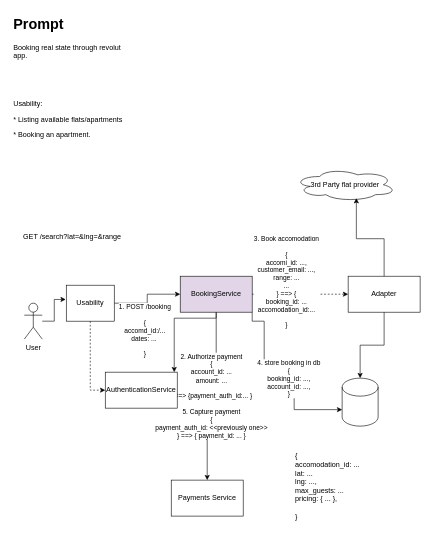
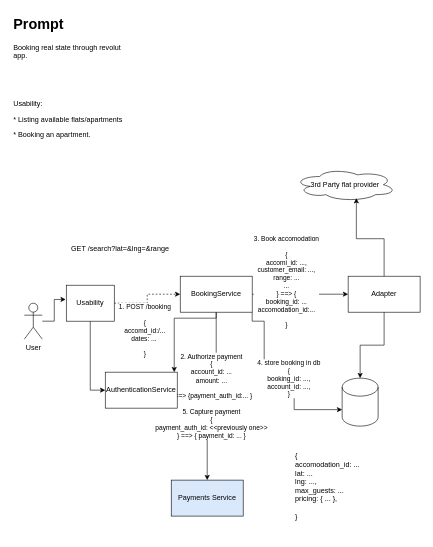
(72, 237) -> (120, 249)
(155, 294) -> (155, 294)
(216, 294) -> (216, 294)
(330, 294) -> (330, 294)
(90, 361) -> (90, 361)
(207, 498) -> (207, 498)
